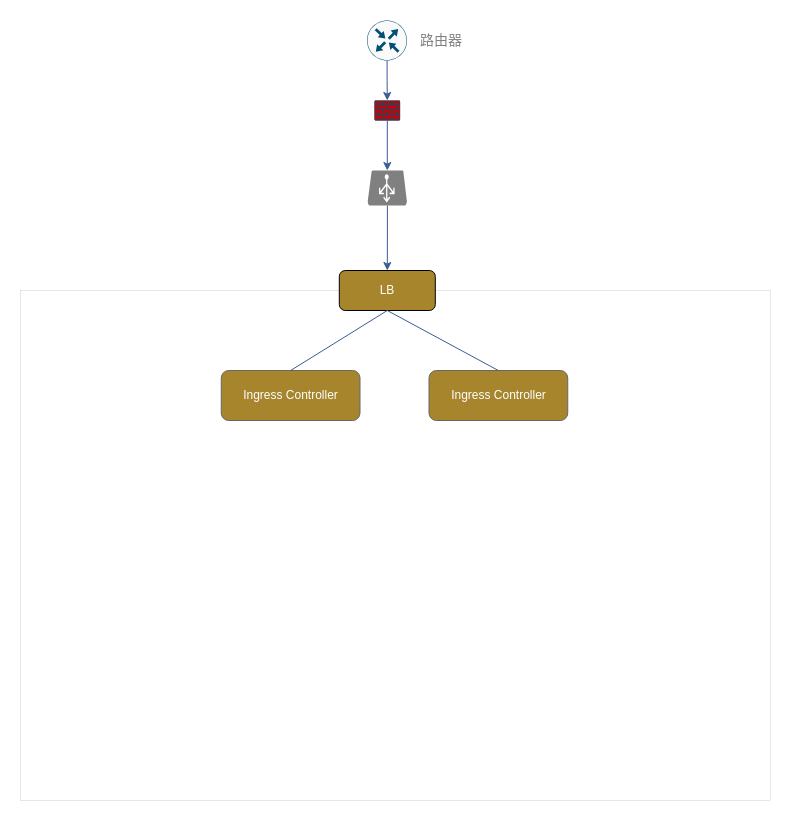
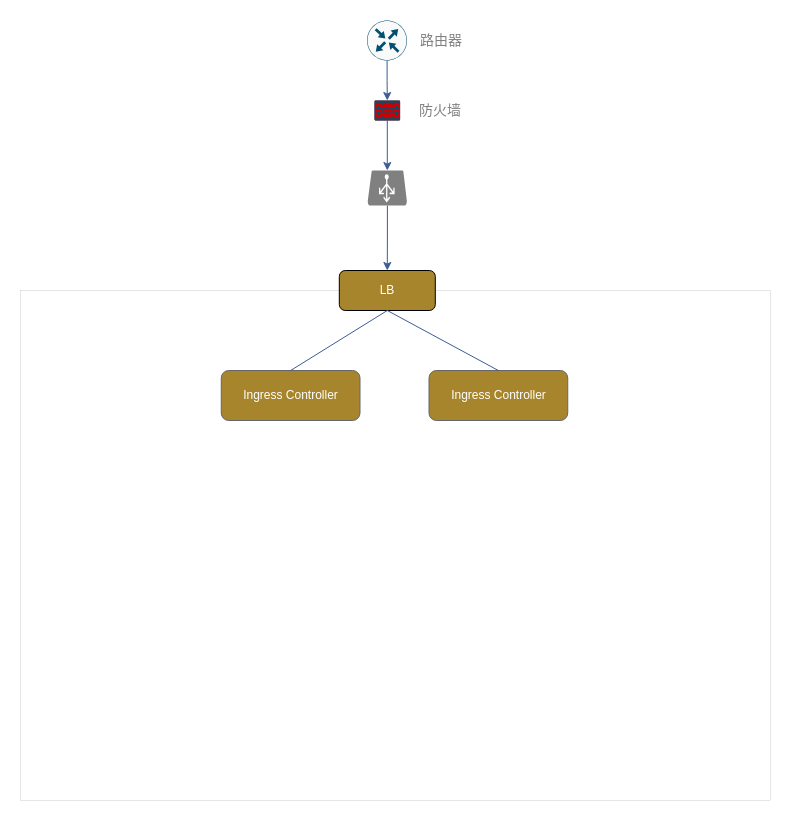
none -> (441, 111)
